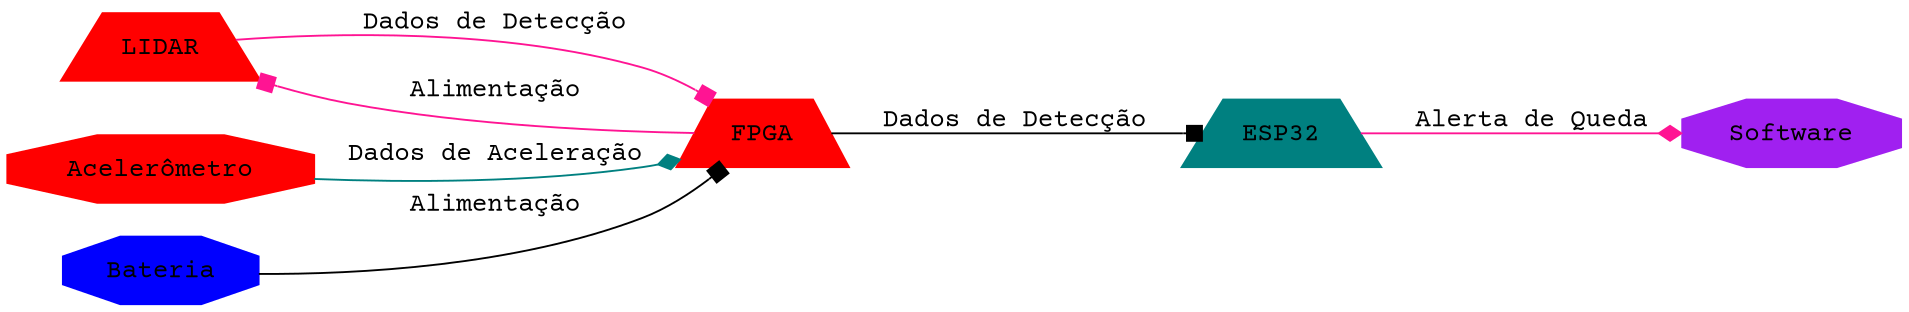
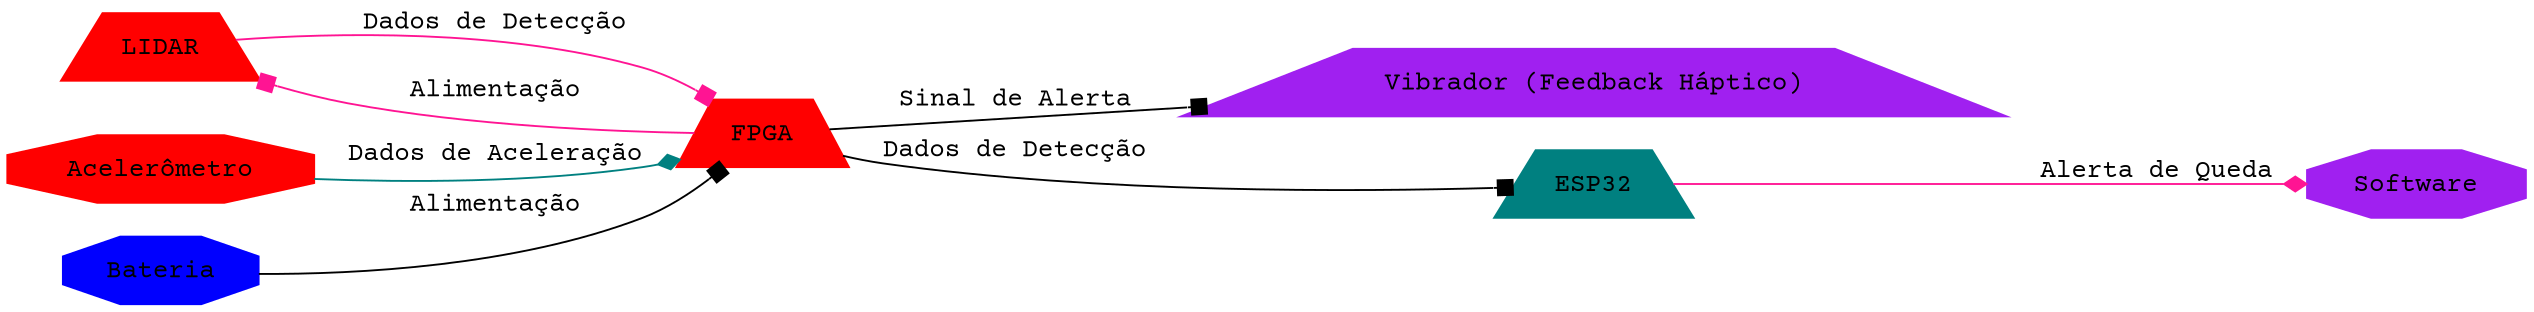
none -> (1594, 83)
